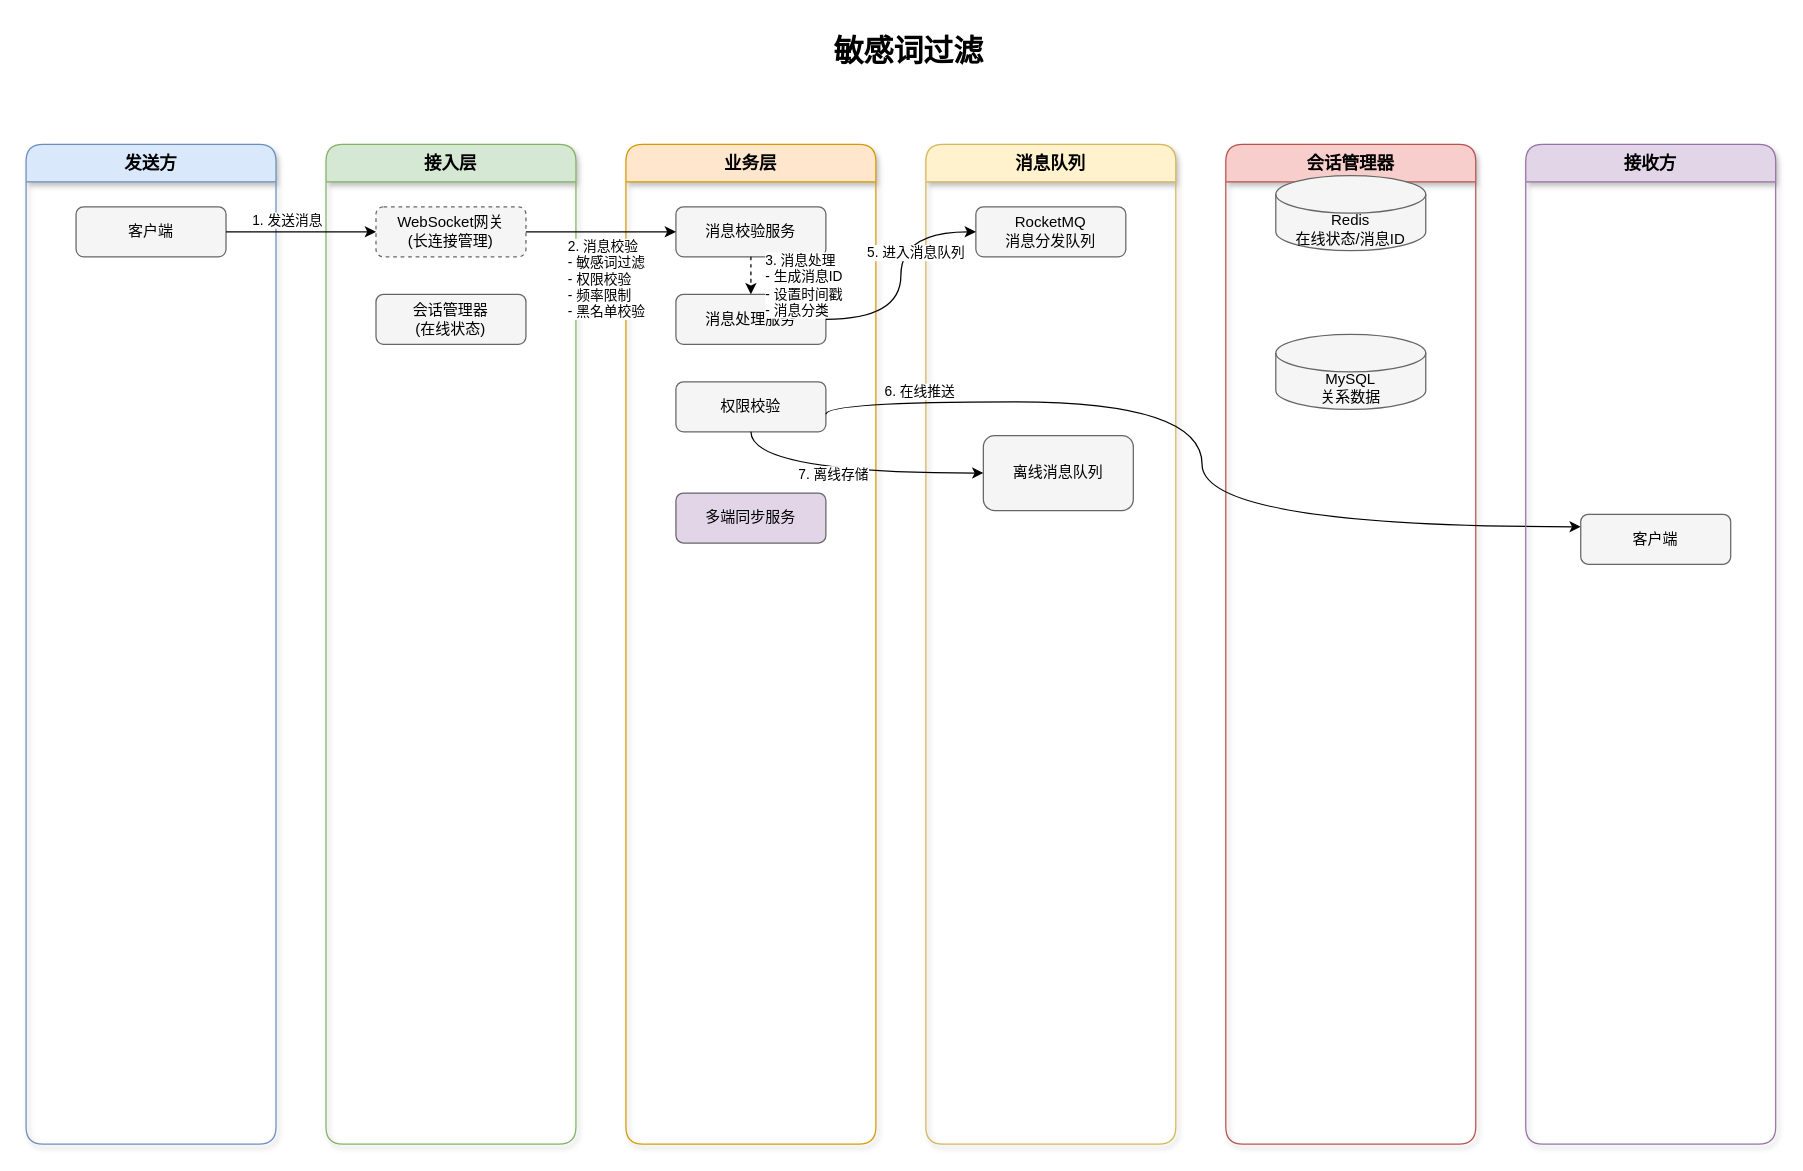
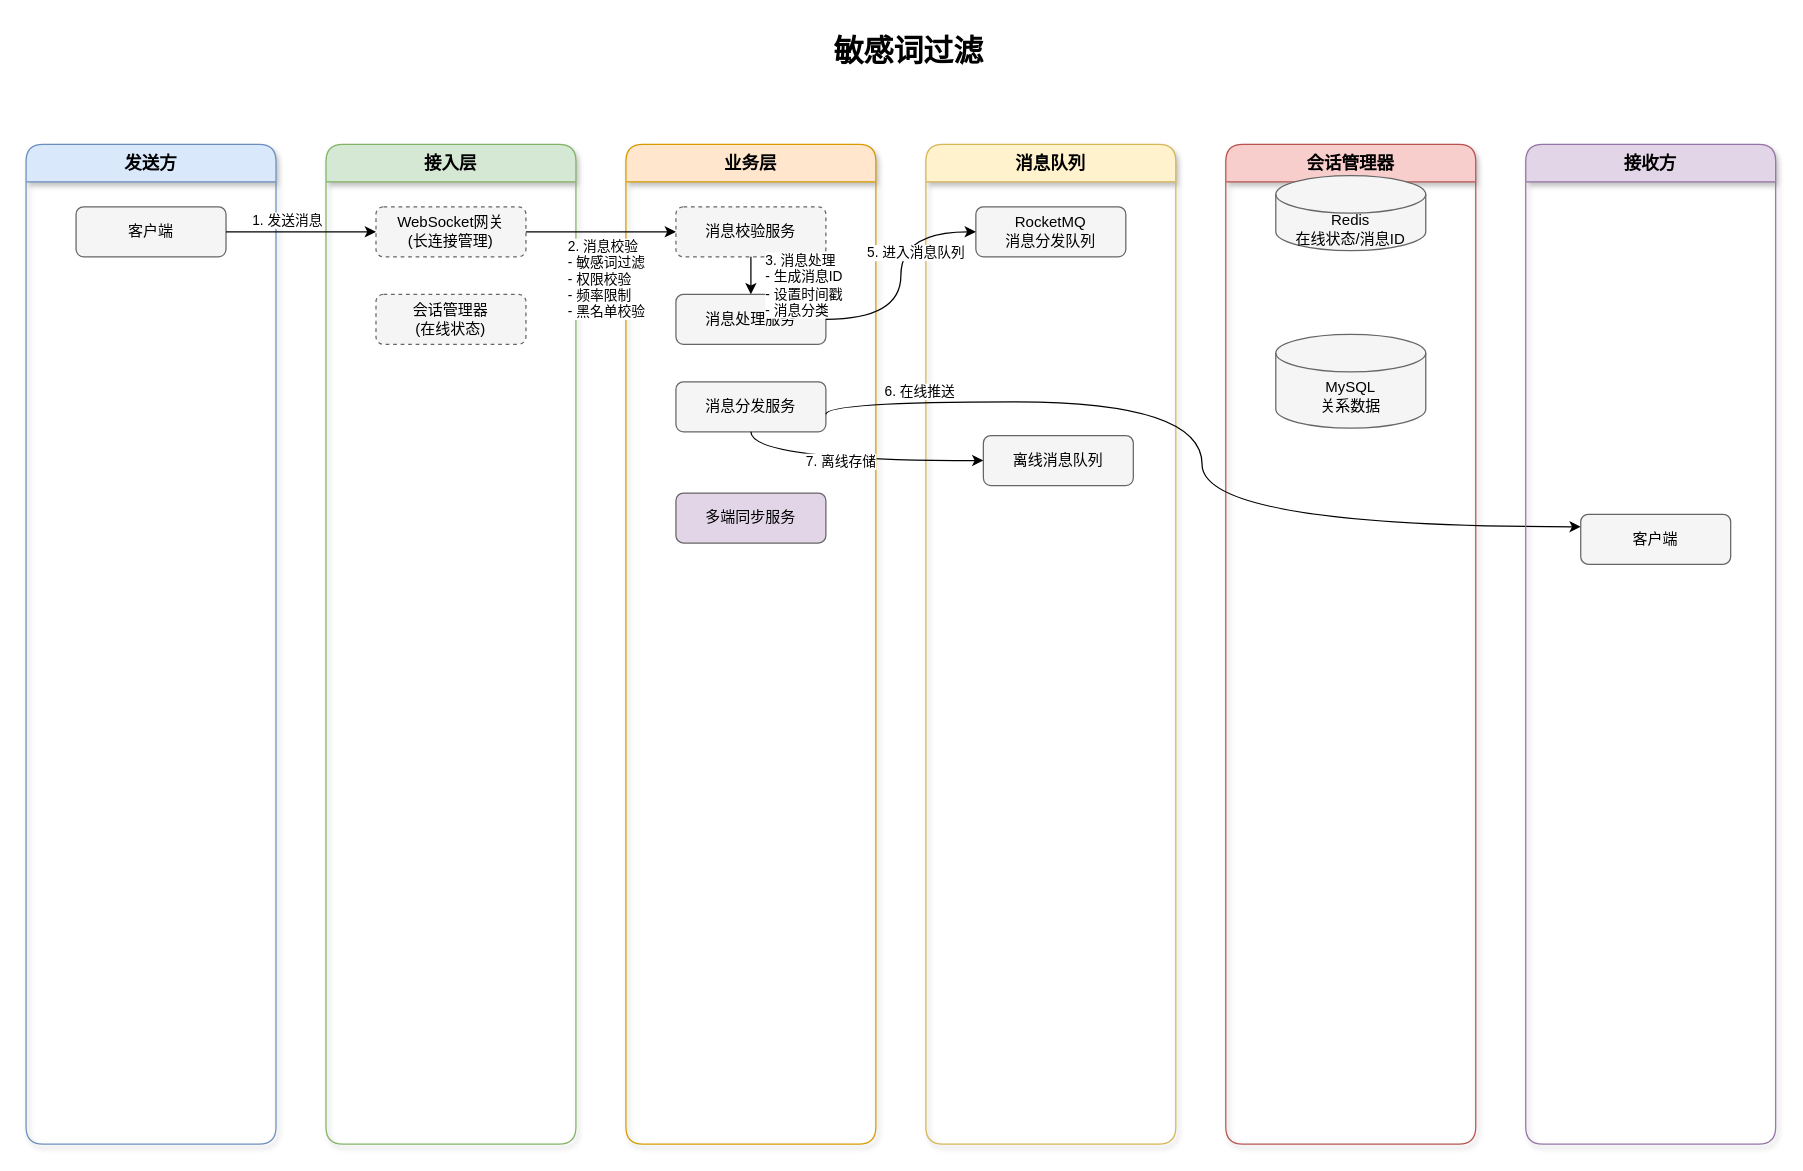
(751, 232) -> (751, 232)
(751, 271) -> (751, 271)
(451, 319) -> (451, 319)
(1351, 372) -> (1351, 381)
(751, 407) -> (751, 407)
(1058, 473) -> (1058, 461)
